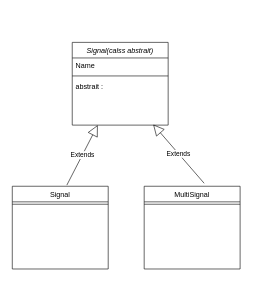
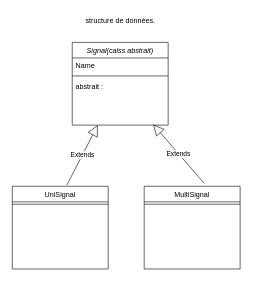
none -> (120, 21)
(60, 194) -> (60, 194)
